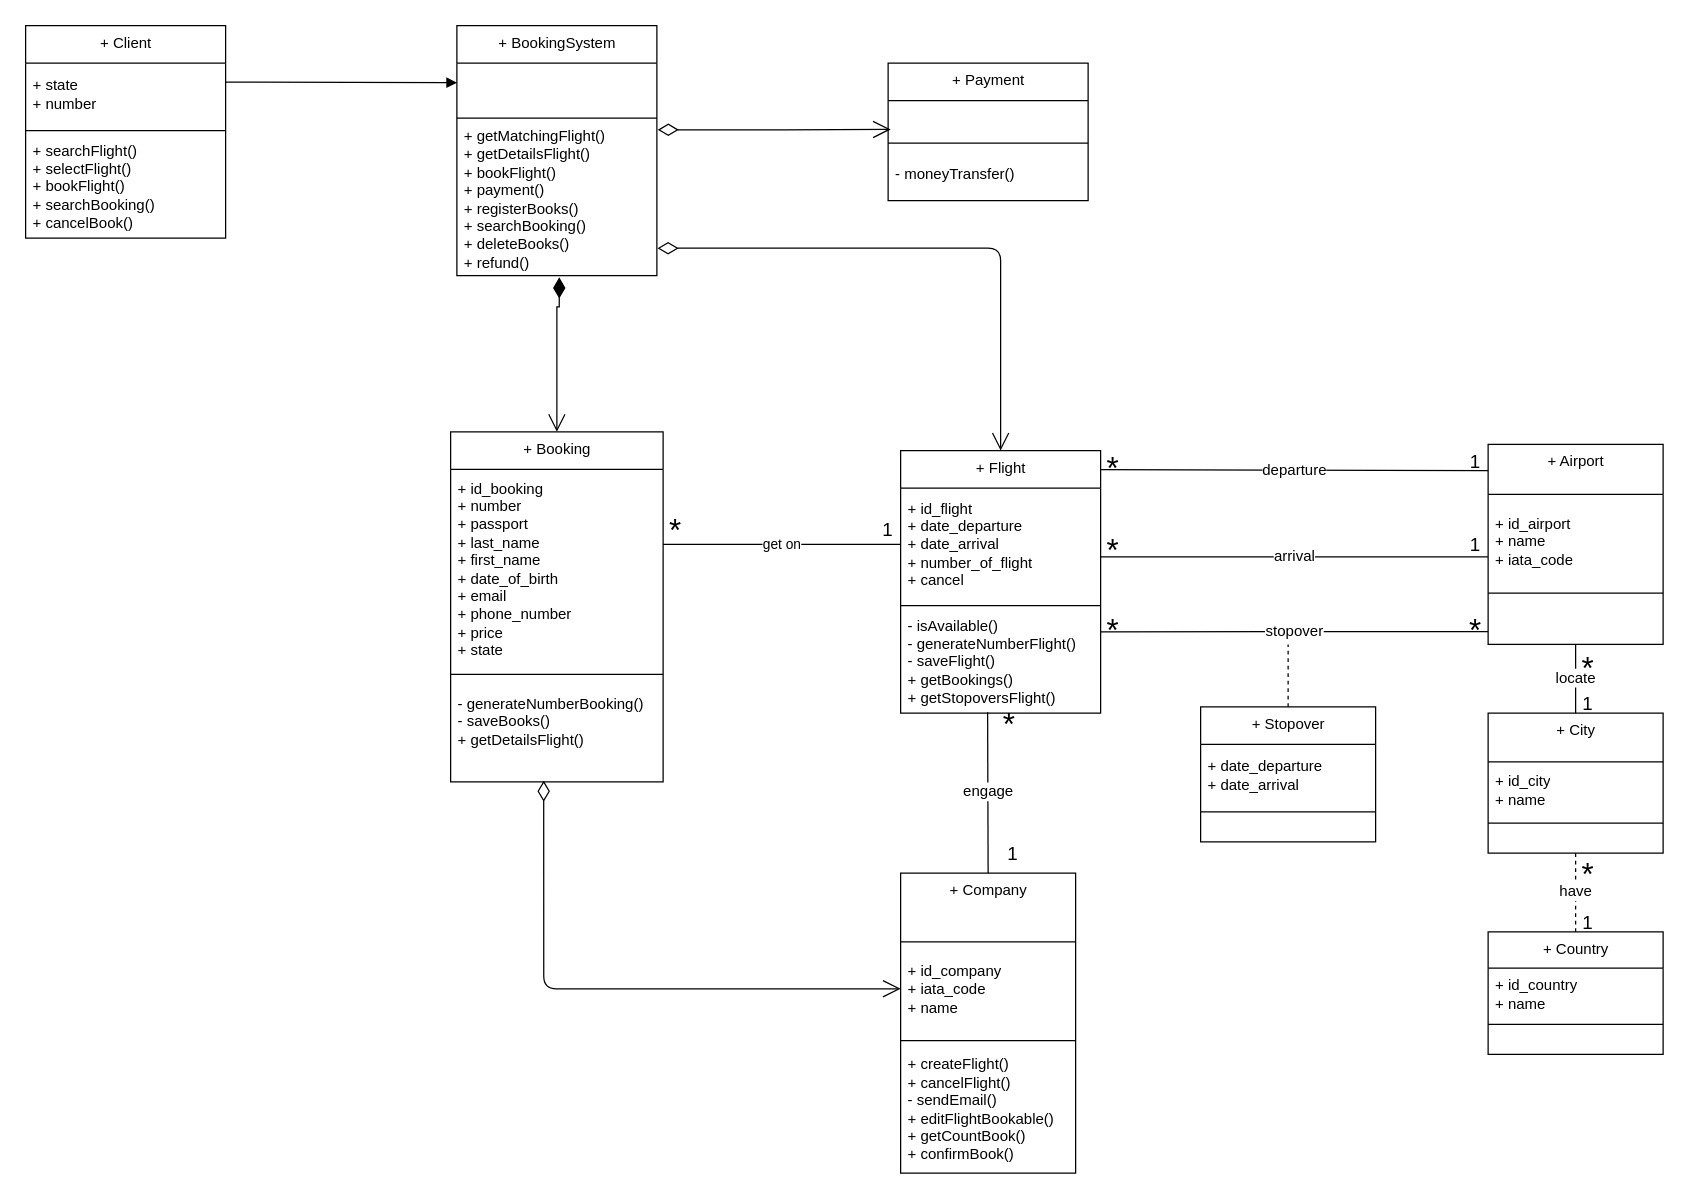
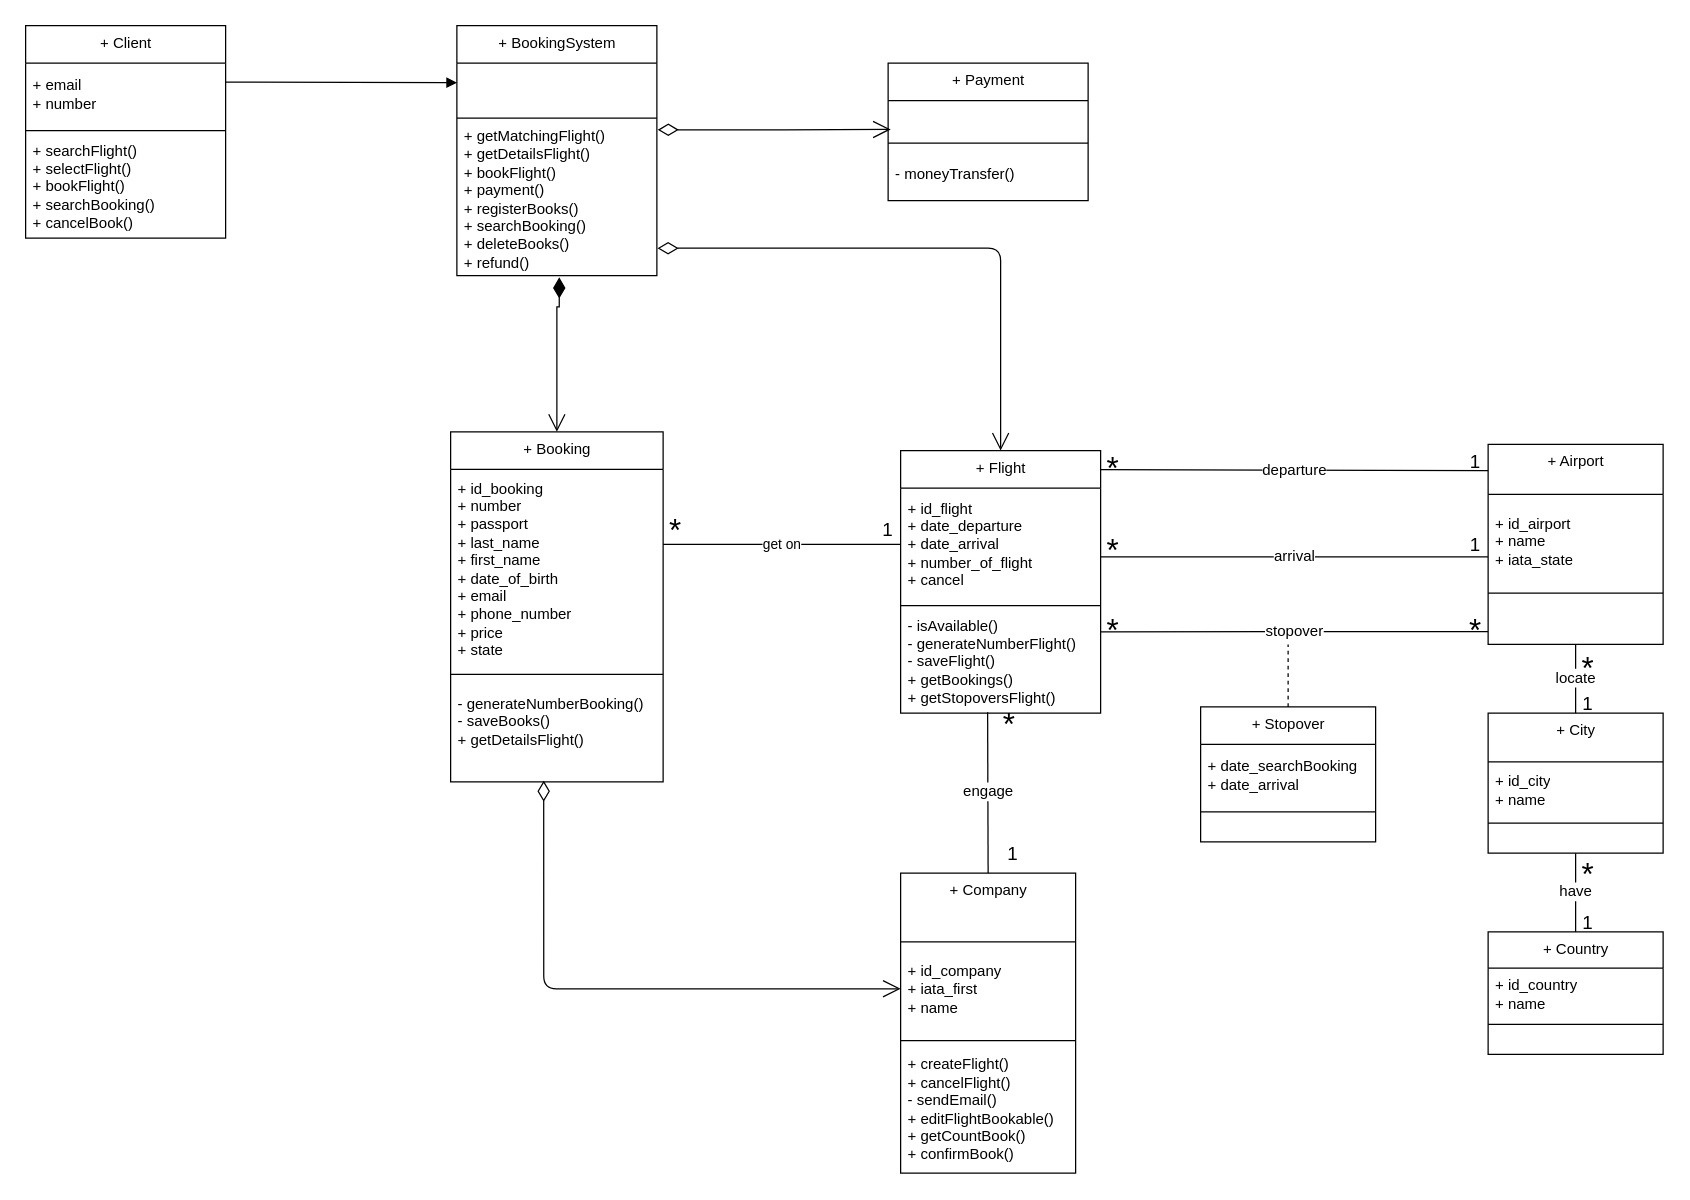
(65, 94) -> (65, 94)
(1540, 542) -> (1542, 542)
(1273, 776) -> (1288, 776)
(1576, 915) -> (1576, 915)
(955, 989) -> (955, 989)
